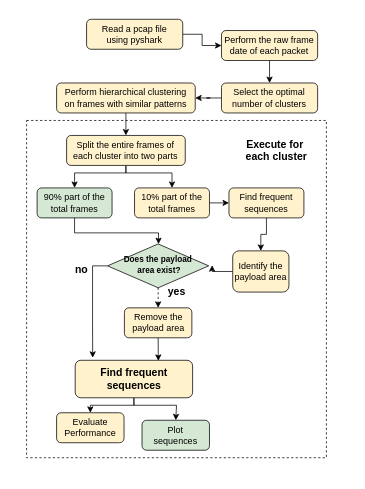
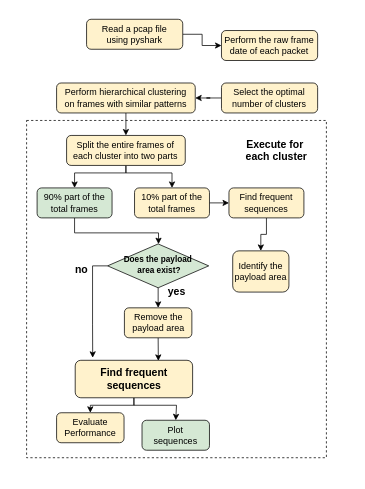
(270, 69) -> none
(223, 272) -> none
(158, 295) -> (158, 295)
